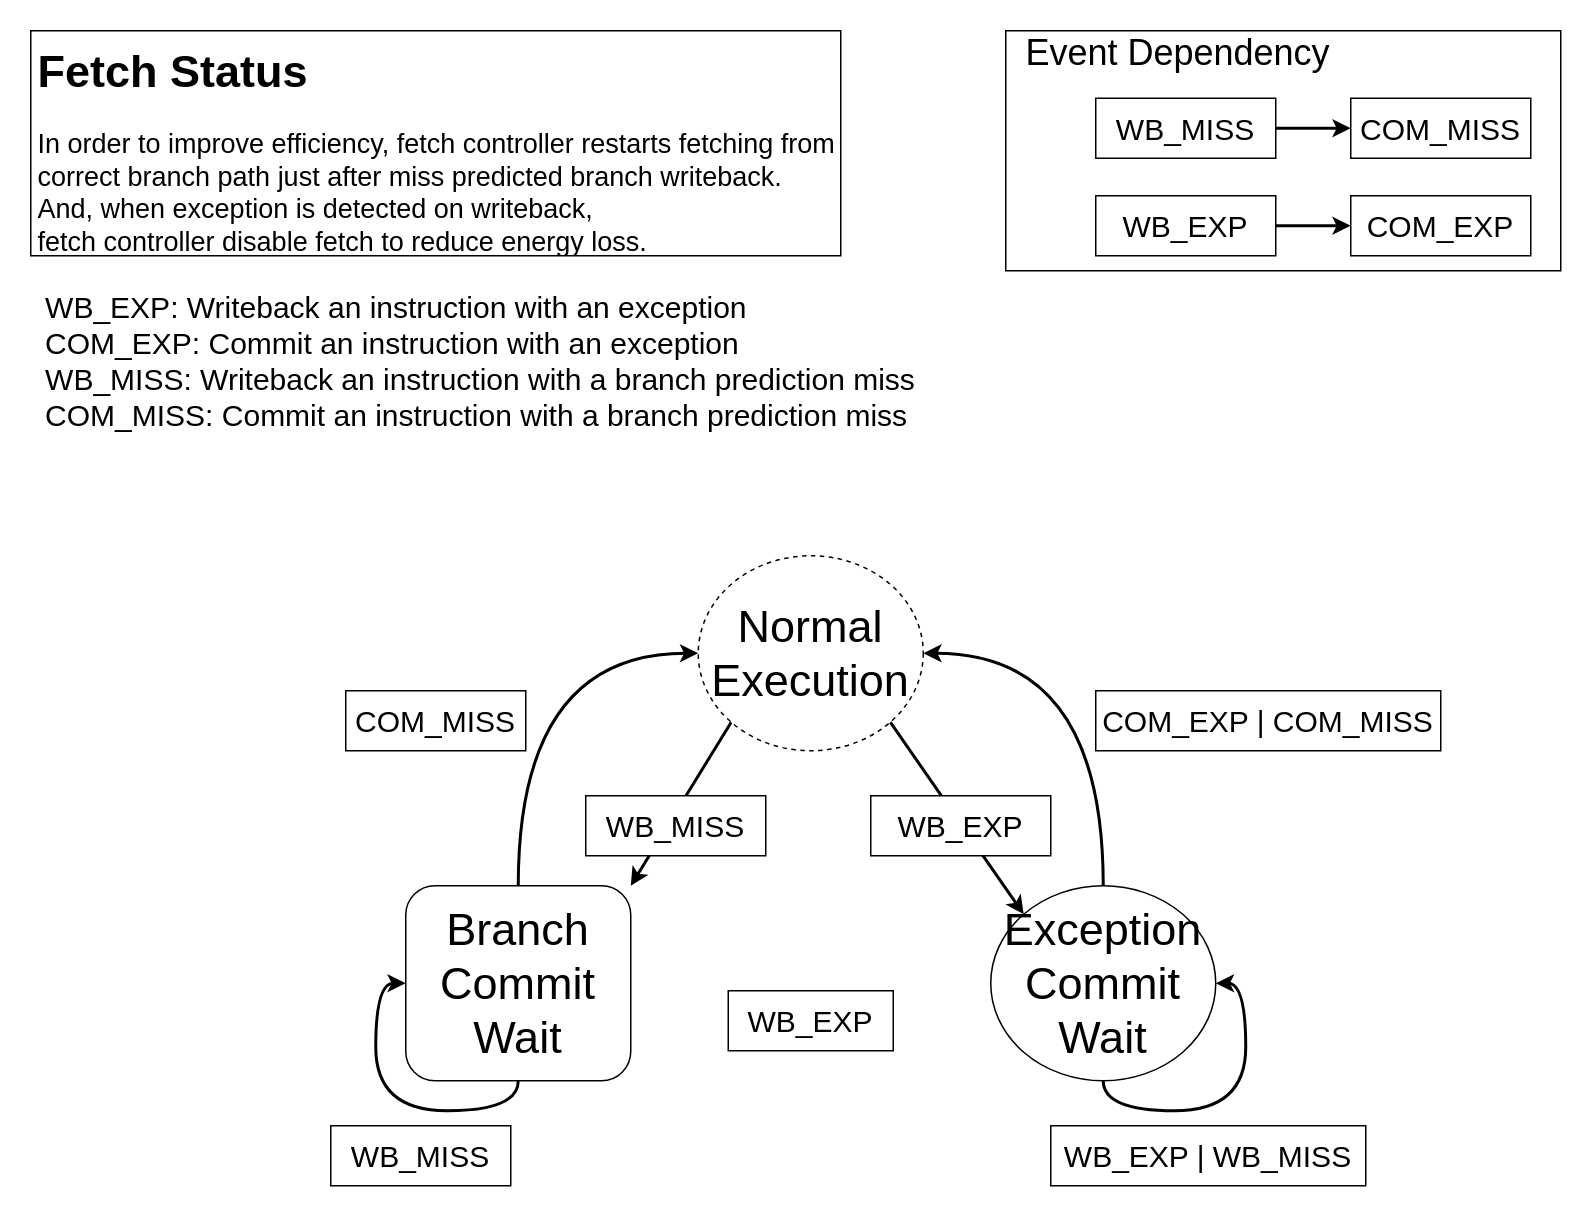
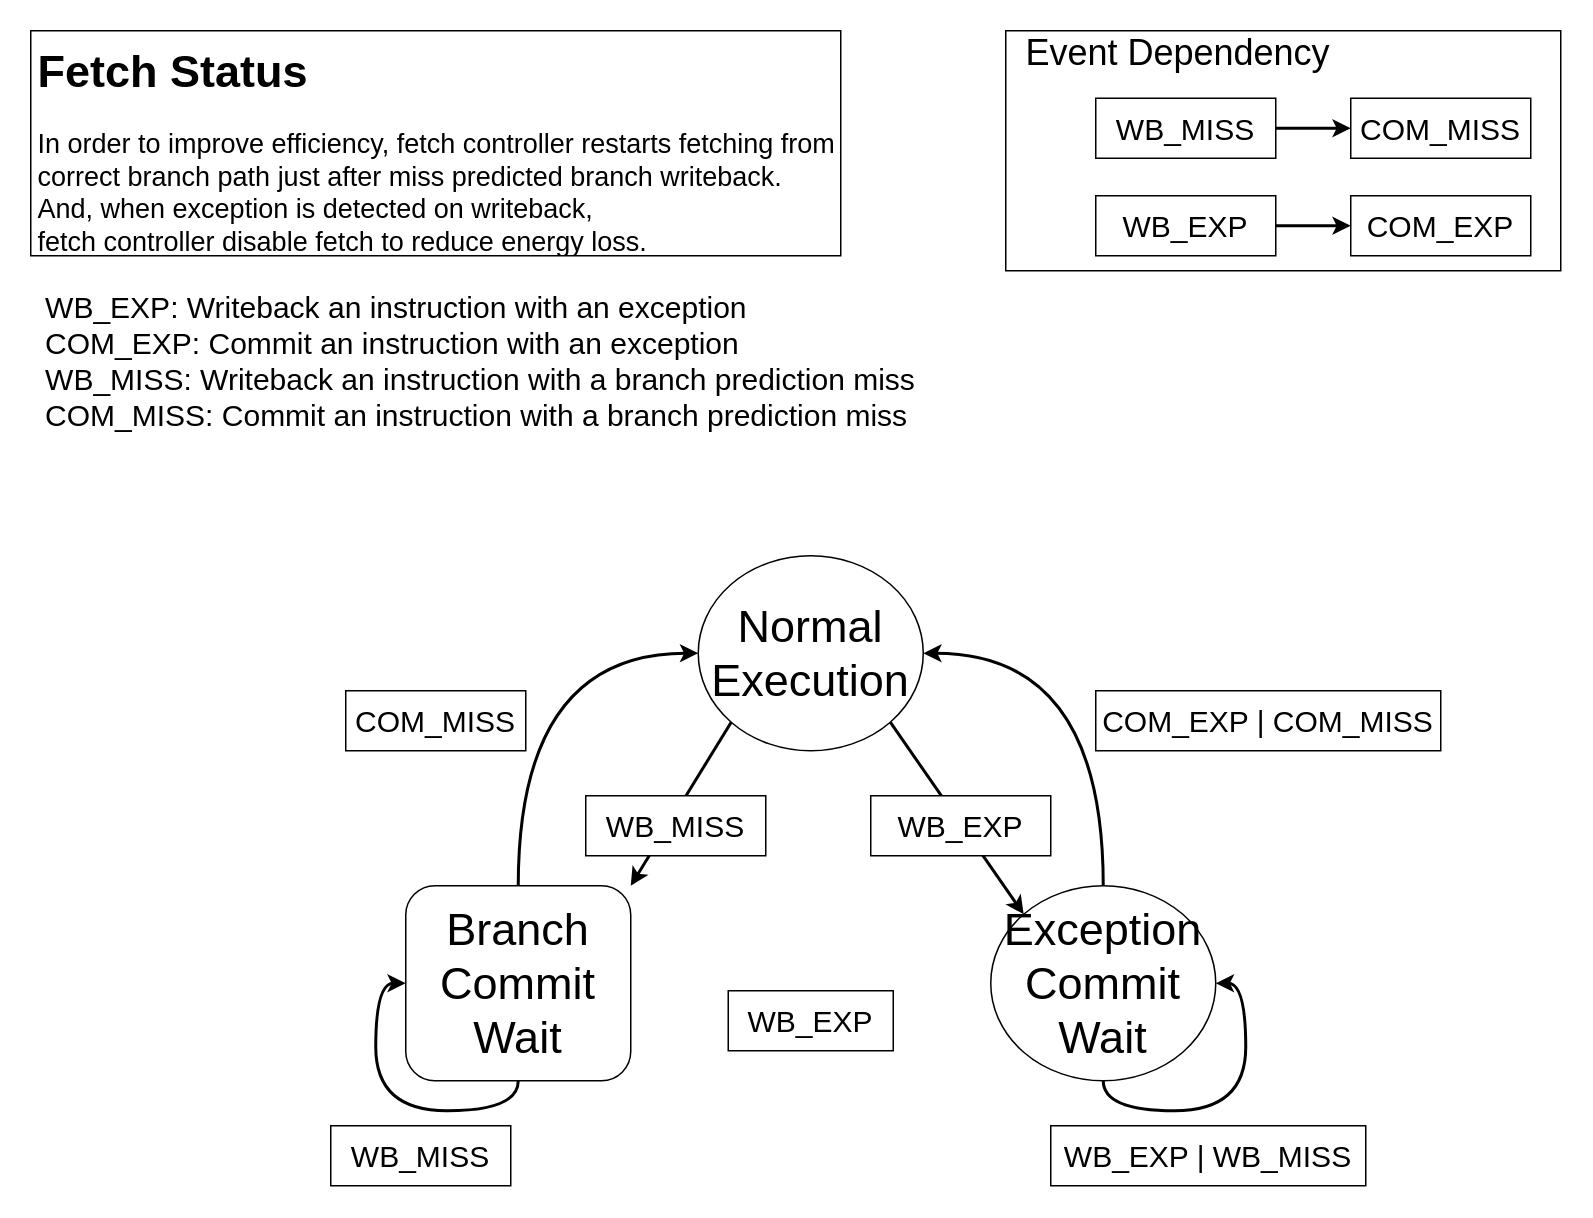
(811, 653) -> (811, 653)
